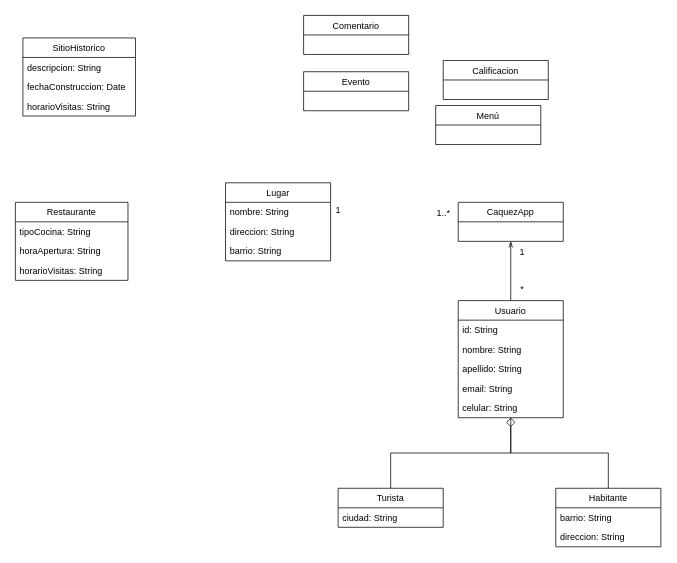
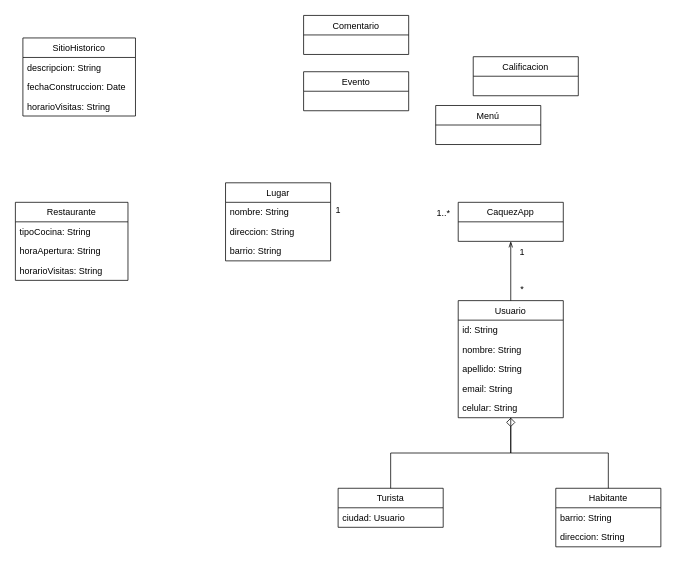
(495, 80) -> (525, 76)
(373, 518) -> (375, 518)
